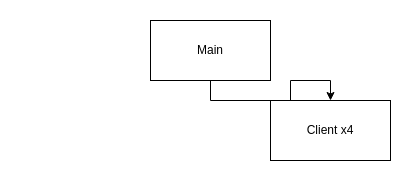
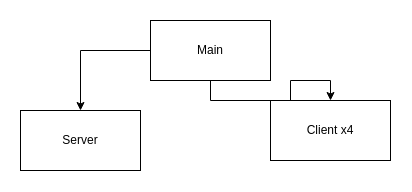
none -> (90, 51)
none -> (81, 141)
